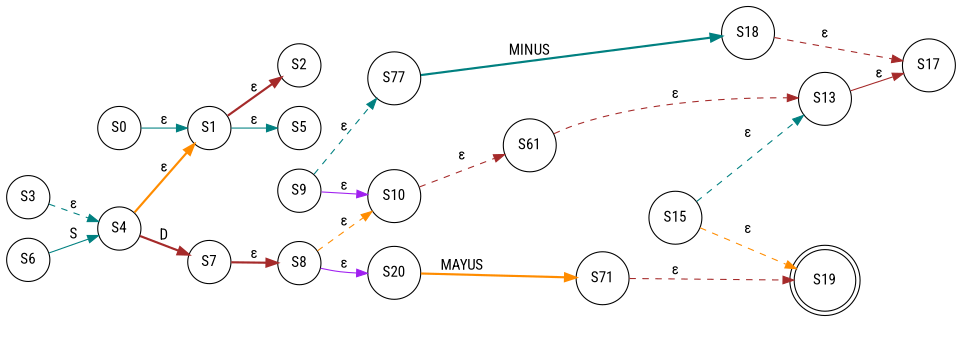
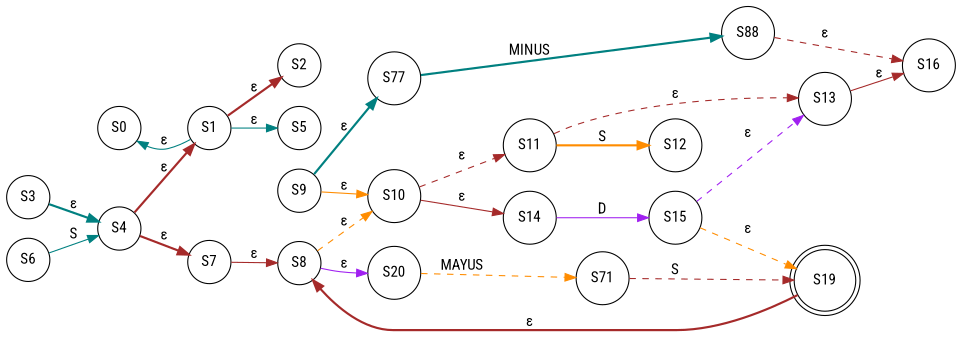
(748, 33) -> (748, 33)
(929, 65) -> (929, 65)
(159, 128) -> (170, 148)
(342, 140) -> (342, 140)
(530, 145) -> (530, 145)
none -> (675, 145)
(746, 162) -> (746, 162)
(161, 183) -> (161, 183)
(339, 193) -> (339, 193)
(69, 211) -> (69, 211)
none -> (530, 218)
(164, 236) -> (164, 236)
(249, 263) -> (249, 263)
(675, 270) -> (675, 270)
(493, 275) -> (493, 275)
none -> (555, 330)
